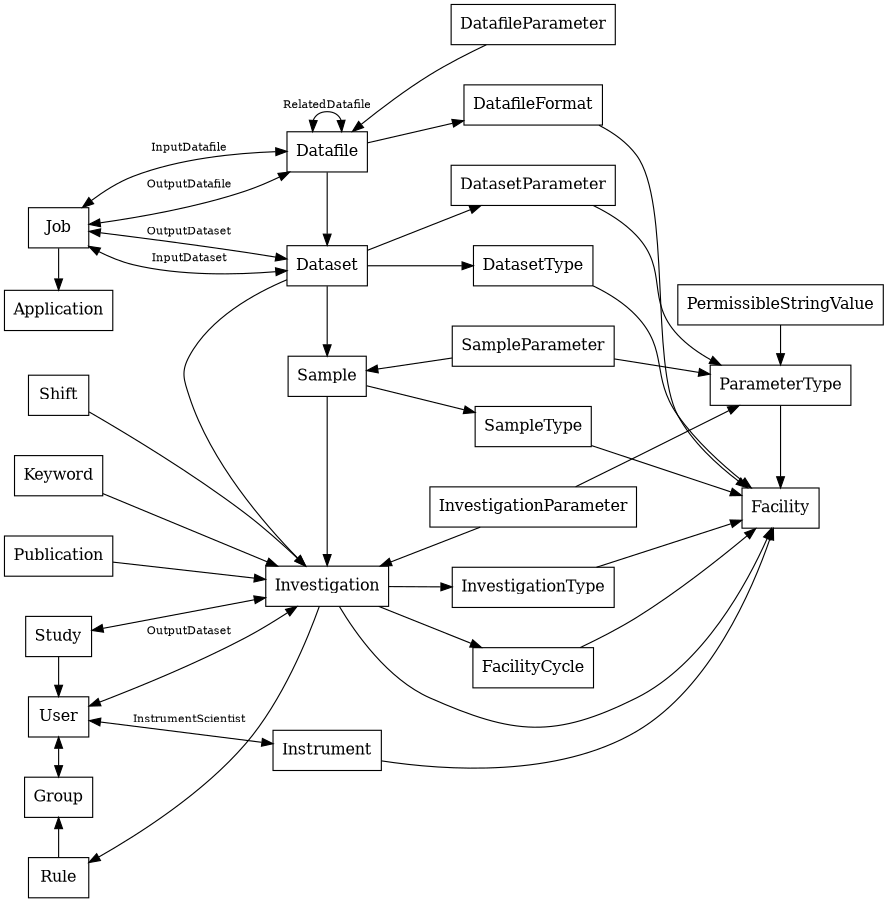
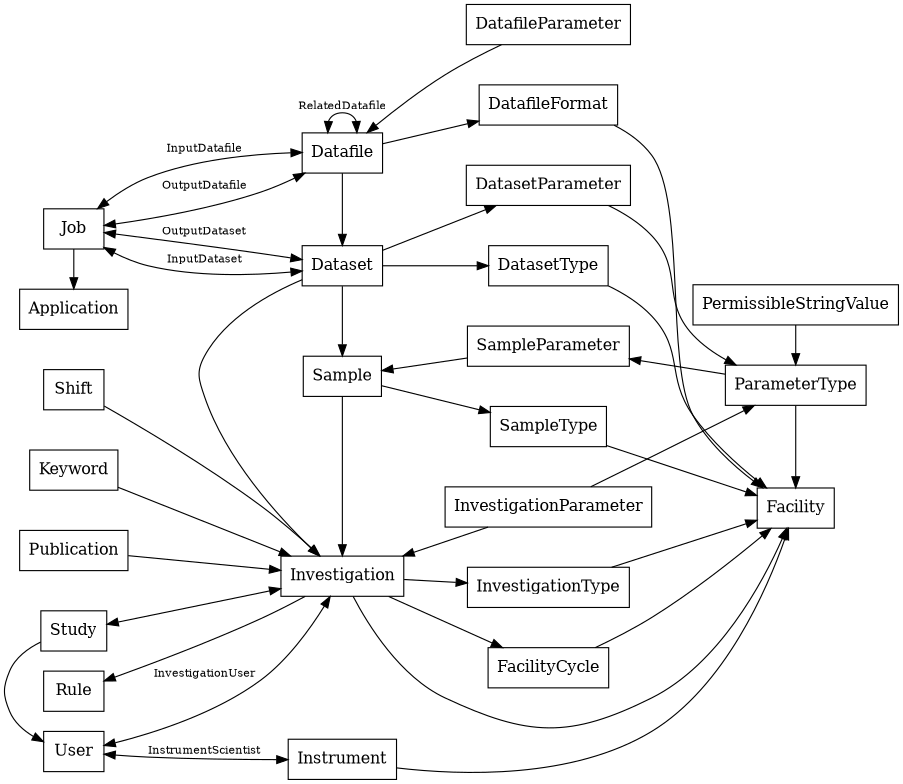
(652, 365) -> (689, 368)
(189, 631) -> (204, 674)
(59, 797) -> none
